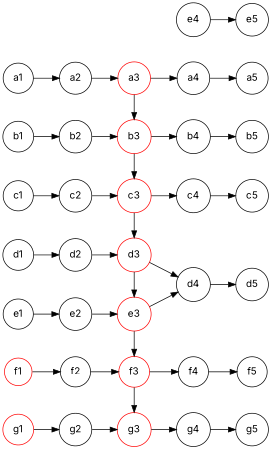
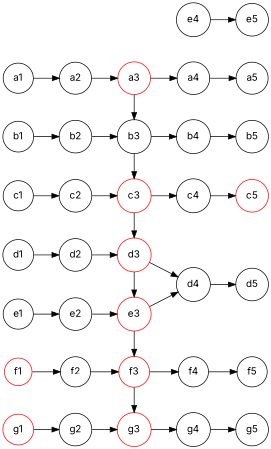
(134, 137) -> (134, 137)
(252, 196) -> (252, 196)
